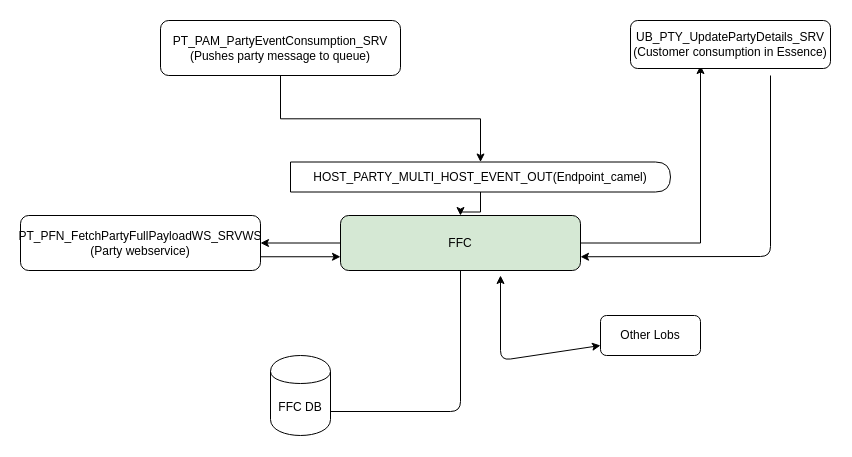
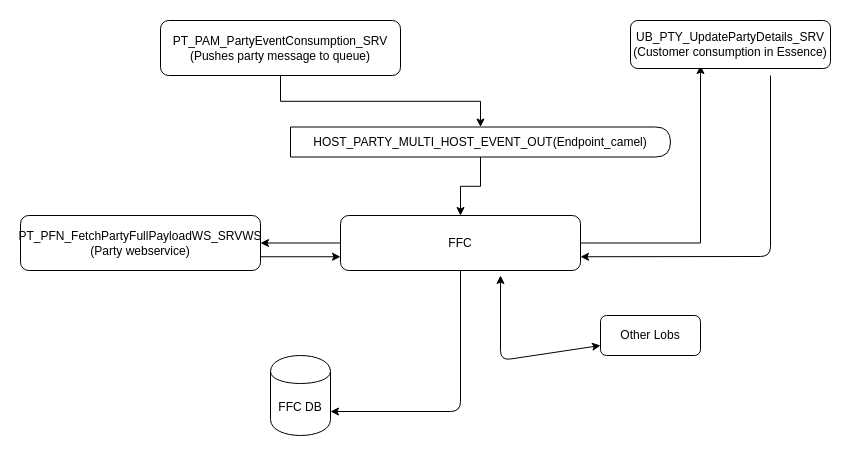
(481, 177) -> (481, 142)
(461, 243) -> (461, 243)
(337, 412) -> (339, 412)
